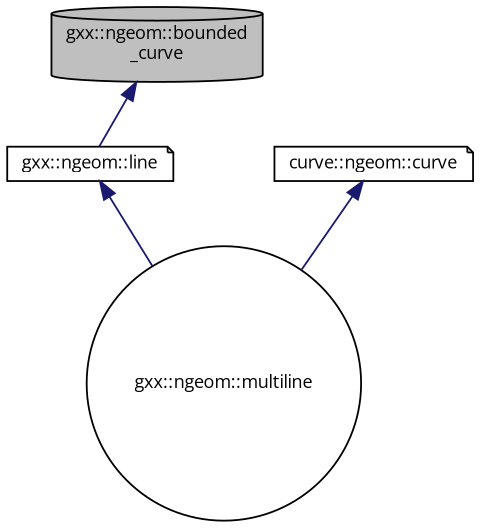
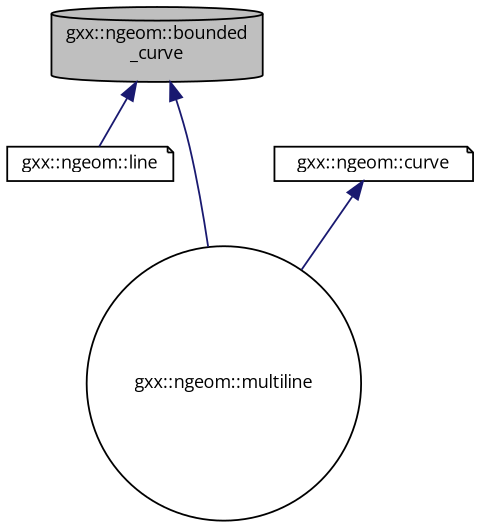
(374, 164) -> (374, 164)
(131, 231) -> (195, 173)
